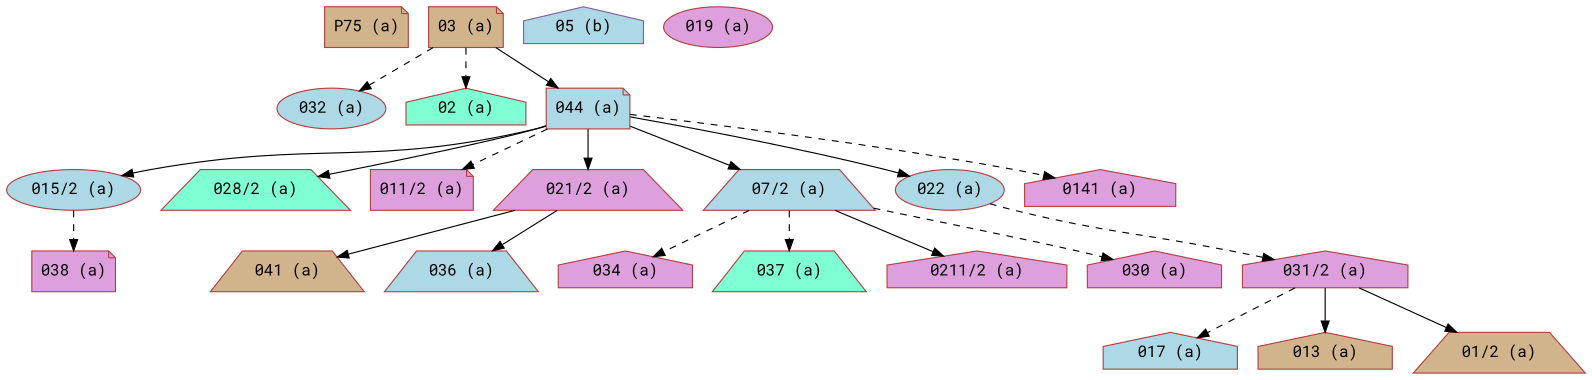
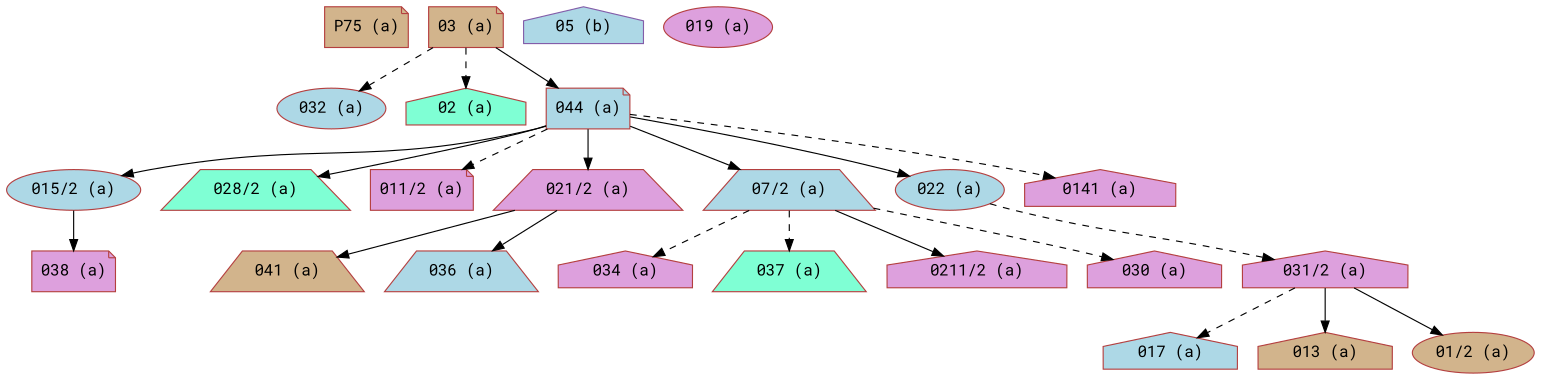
(74, 225) -> (74, 225)
(1499, 353) -> (1473, 353)
